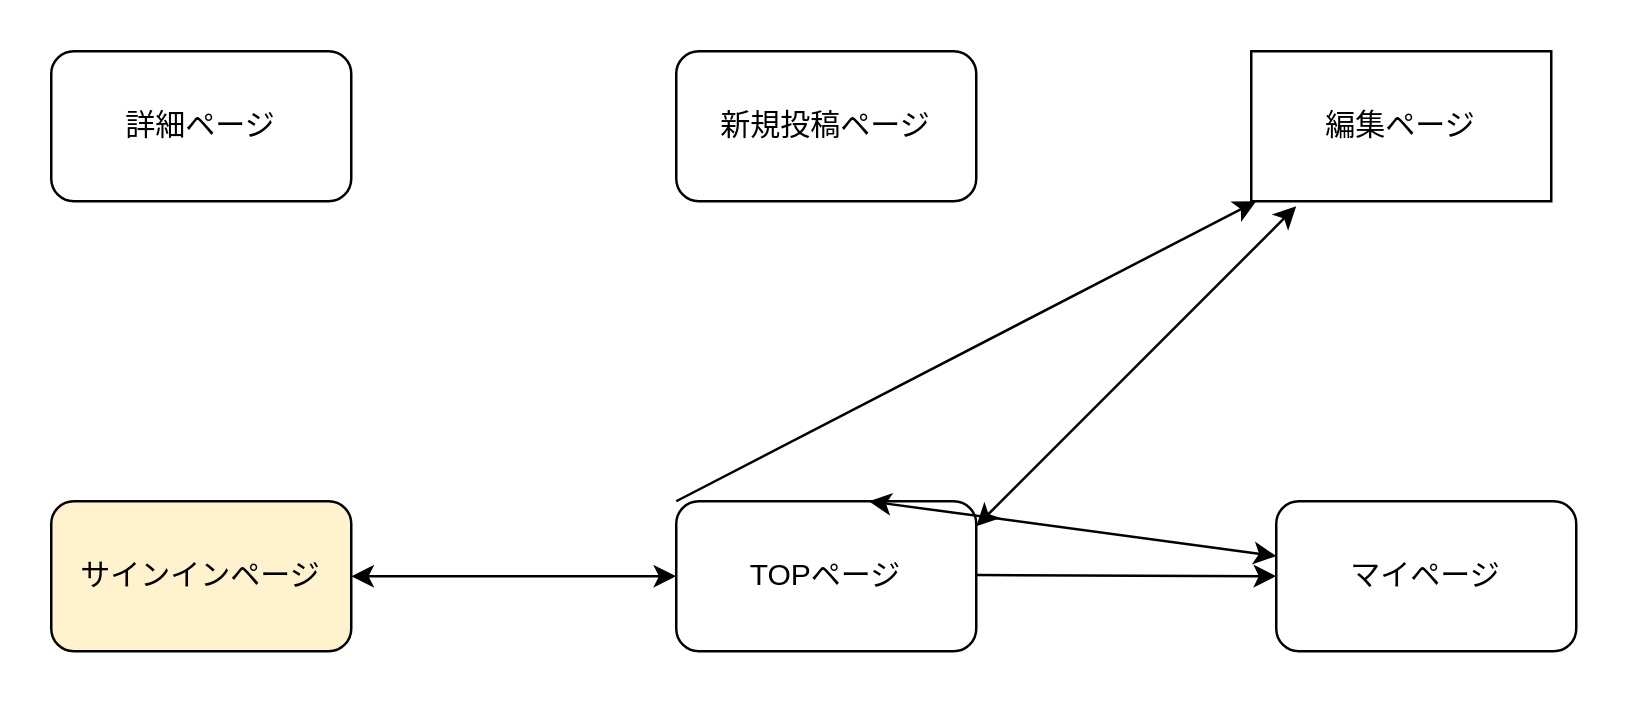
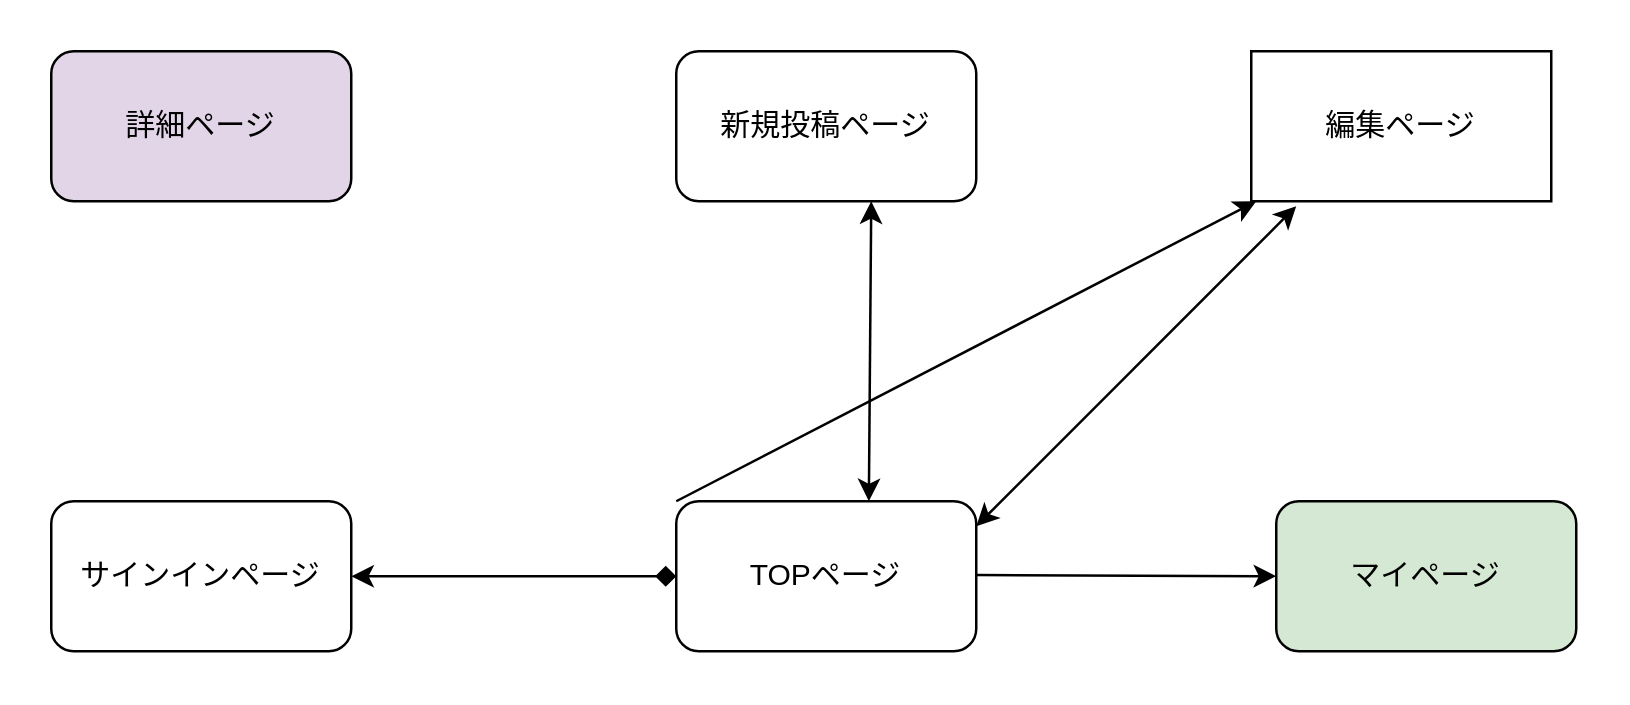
(201, 126) -> (201, 126)
(1128, 536) -> (870, 307)
(201, 576) -> (201, 576)
(657, 576) -> (656, 576)
(1426, 576) -> (1426, 576)
